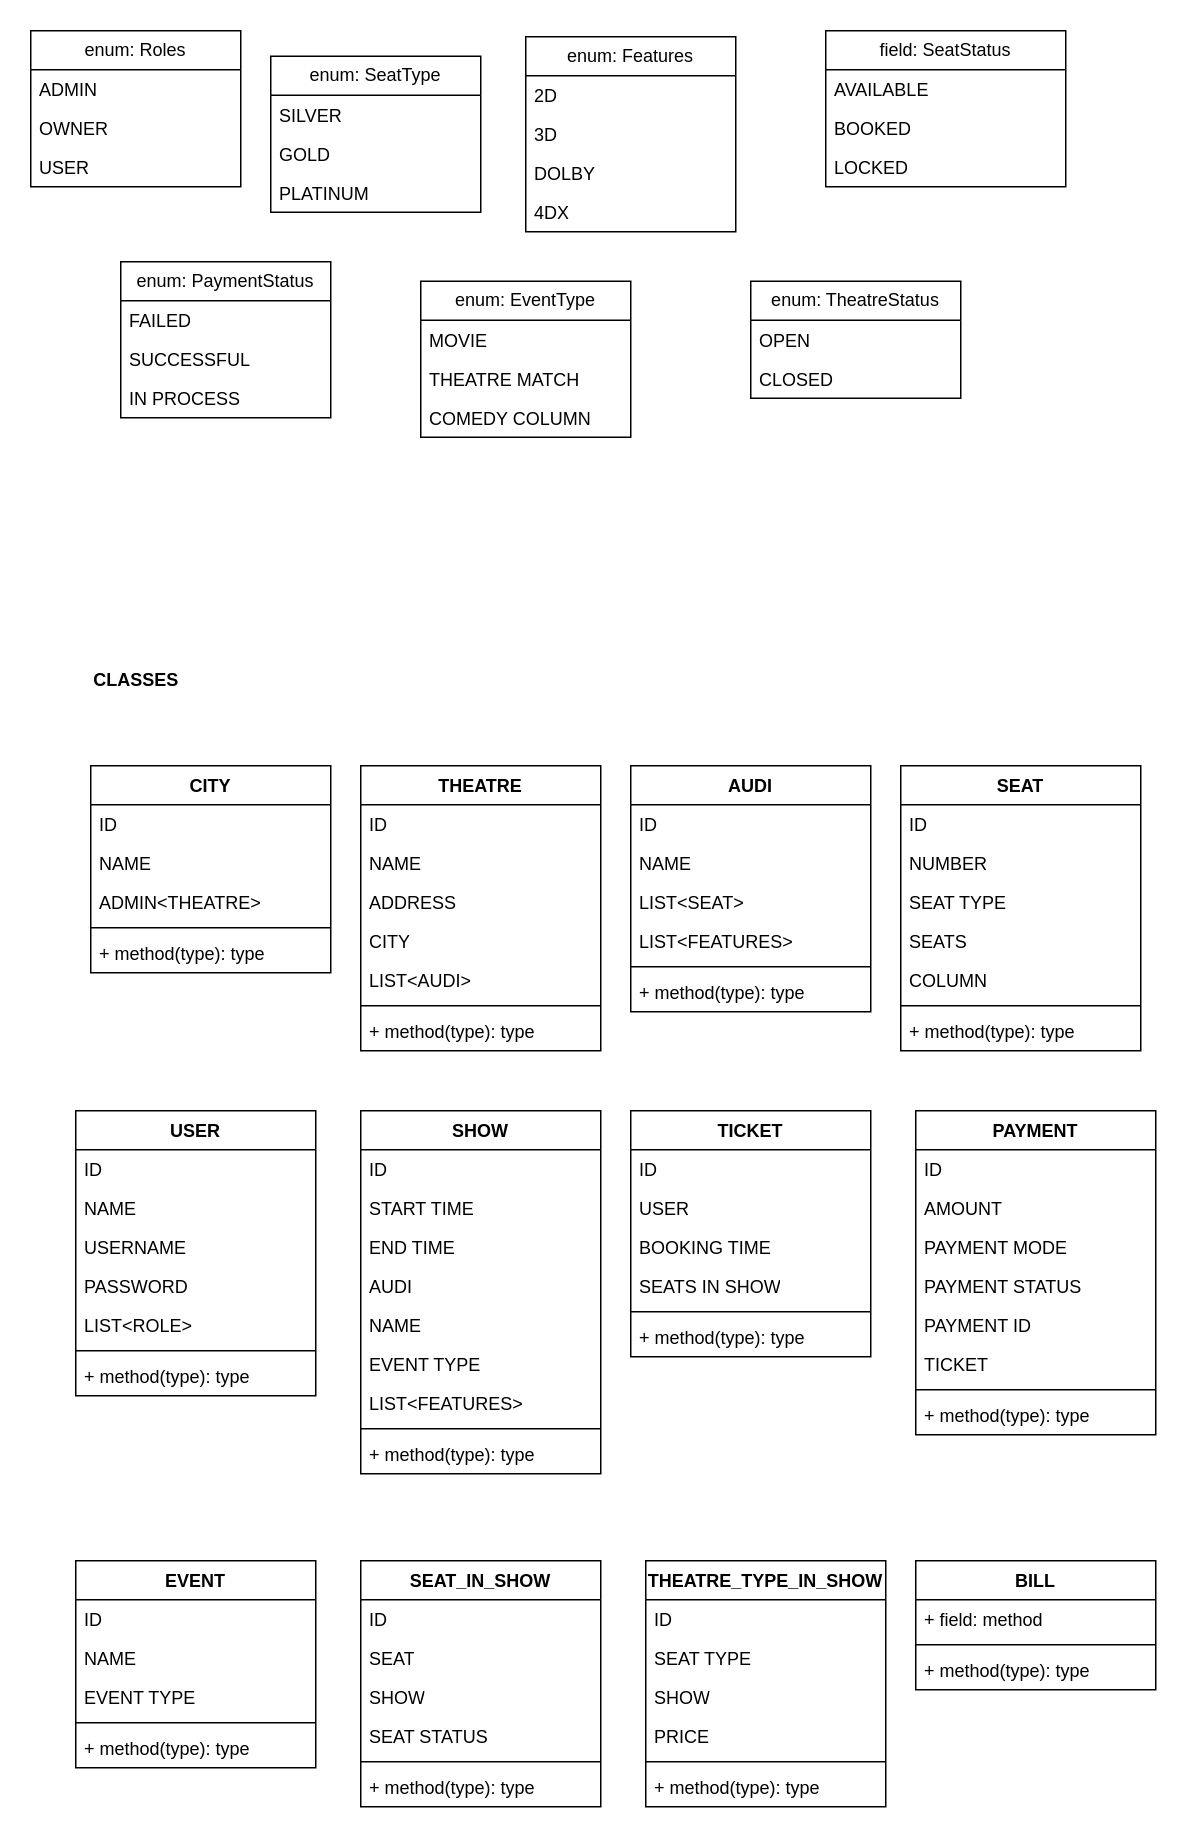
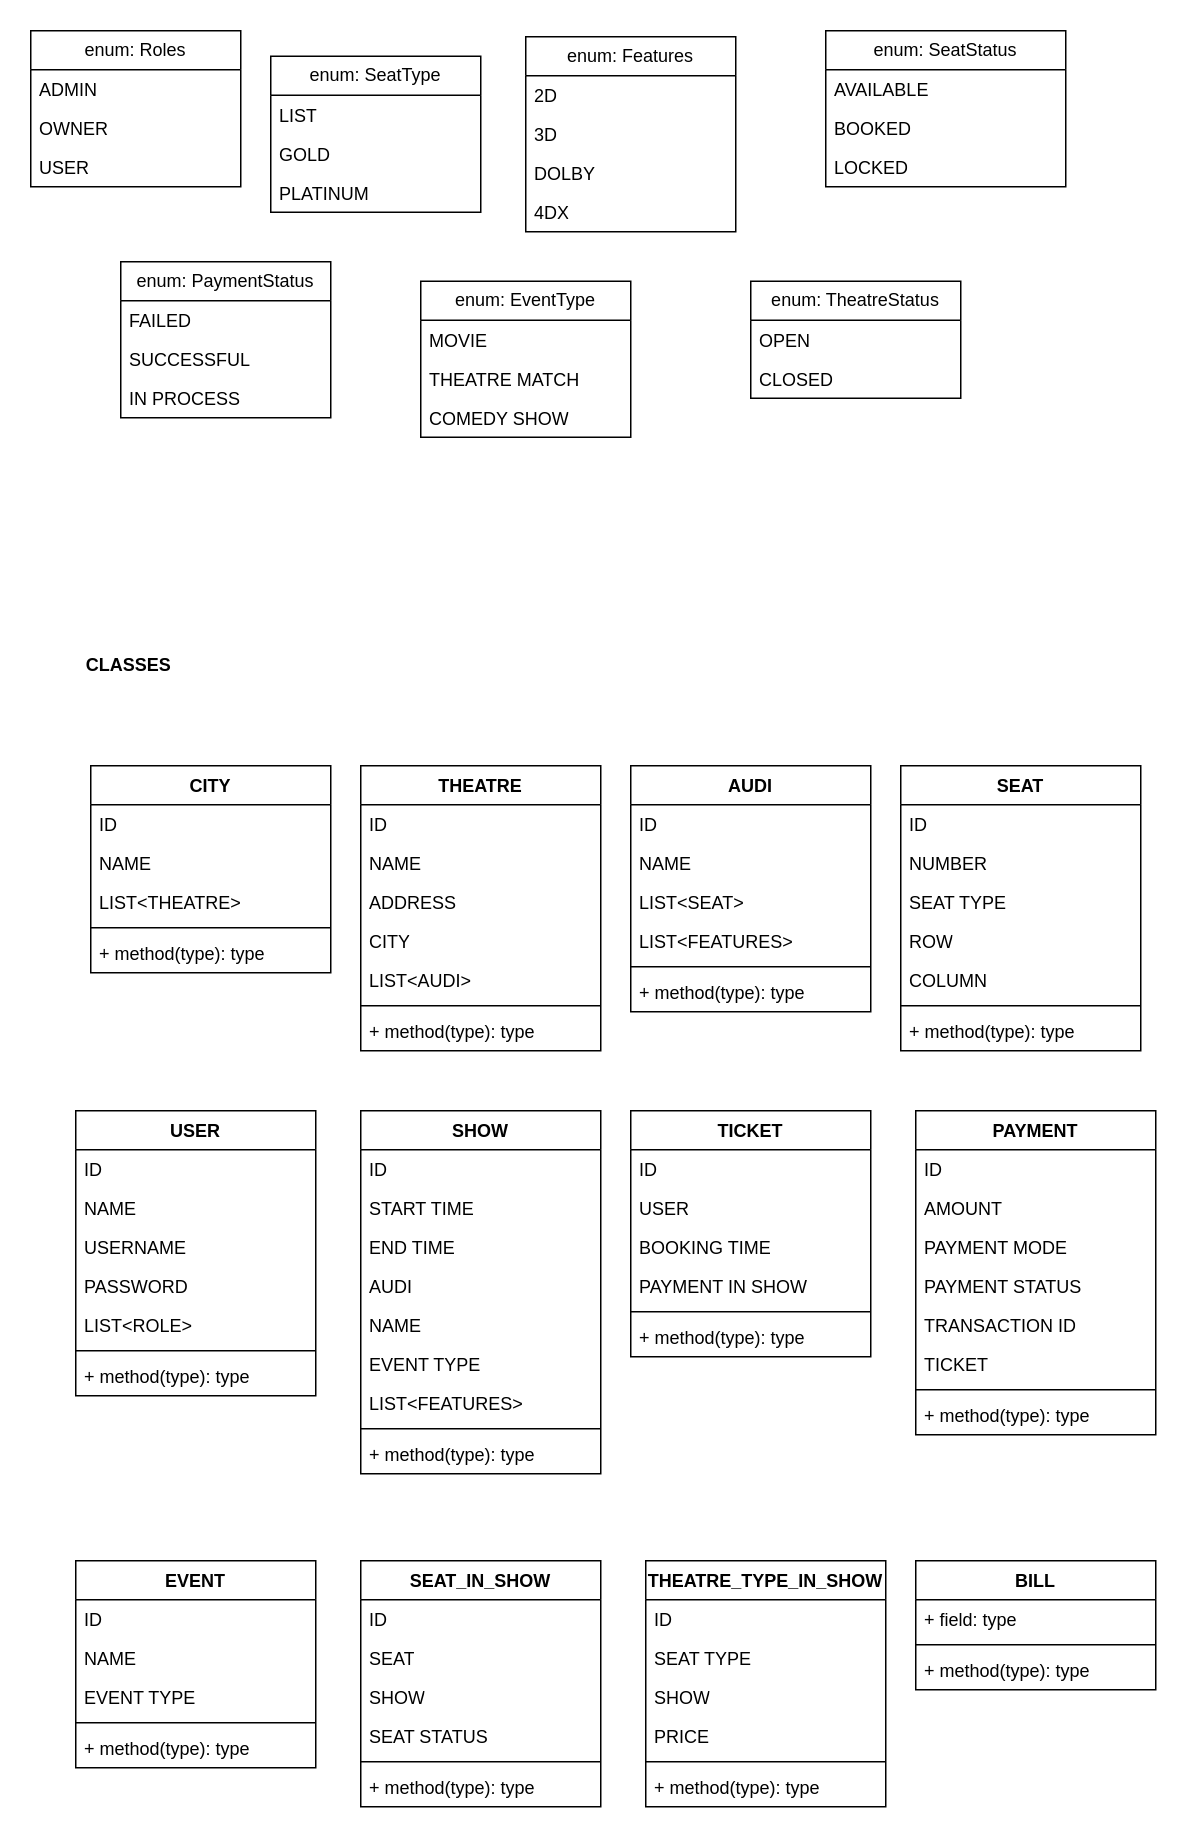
(946, 50) -> (946, 50)
(310, 117) -> (300, 117)
(493, 420) -> (483, 420)
(136, 680) -> (128, 665)
(170, 904) -> (165, 904)
(935, 943) -> (925, 943)
(701, 1288) -> (711, 1288)
(973, 1327) -> (993, 1327)
(989, 1621) -> (979, 1621)
